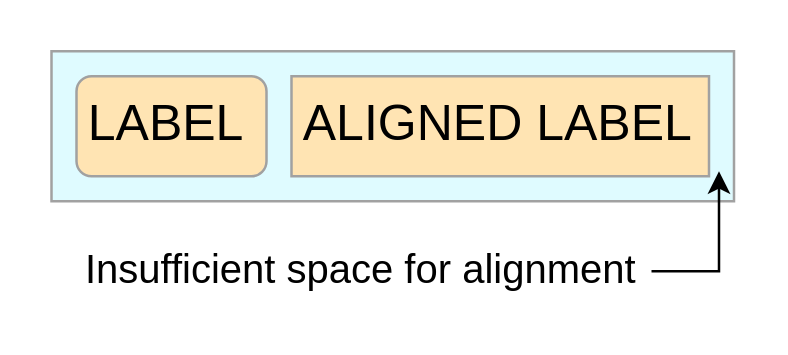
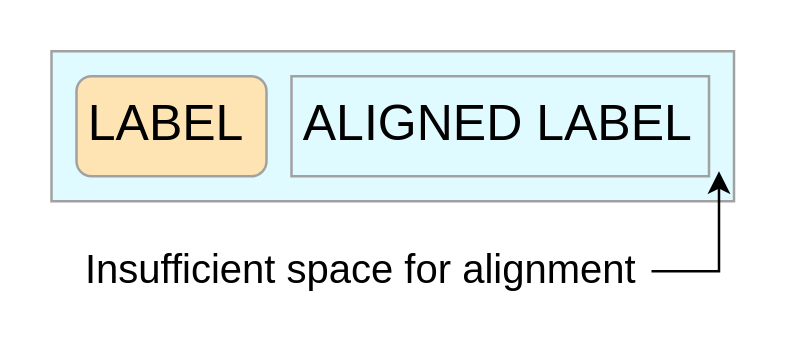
(500, 126) -> (500, 126)
